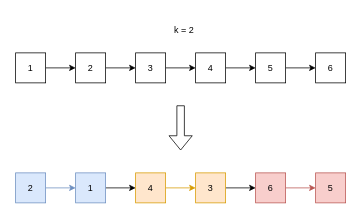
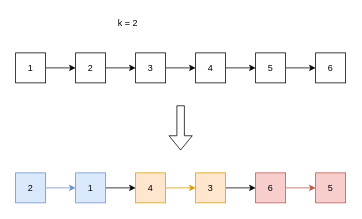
(184, 30) -> (128, 23)
